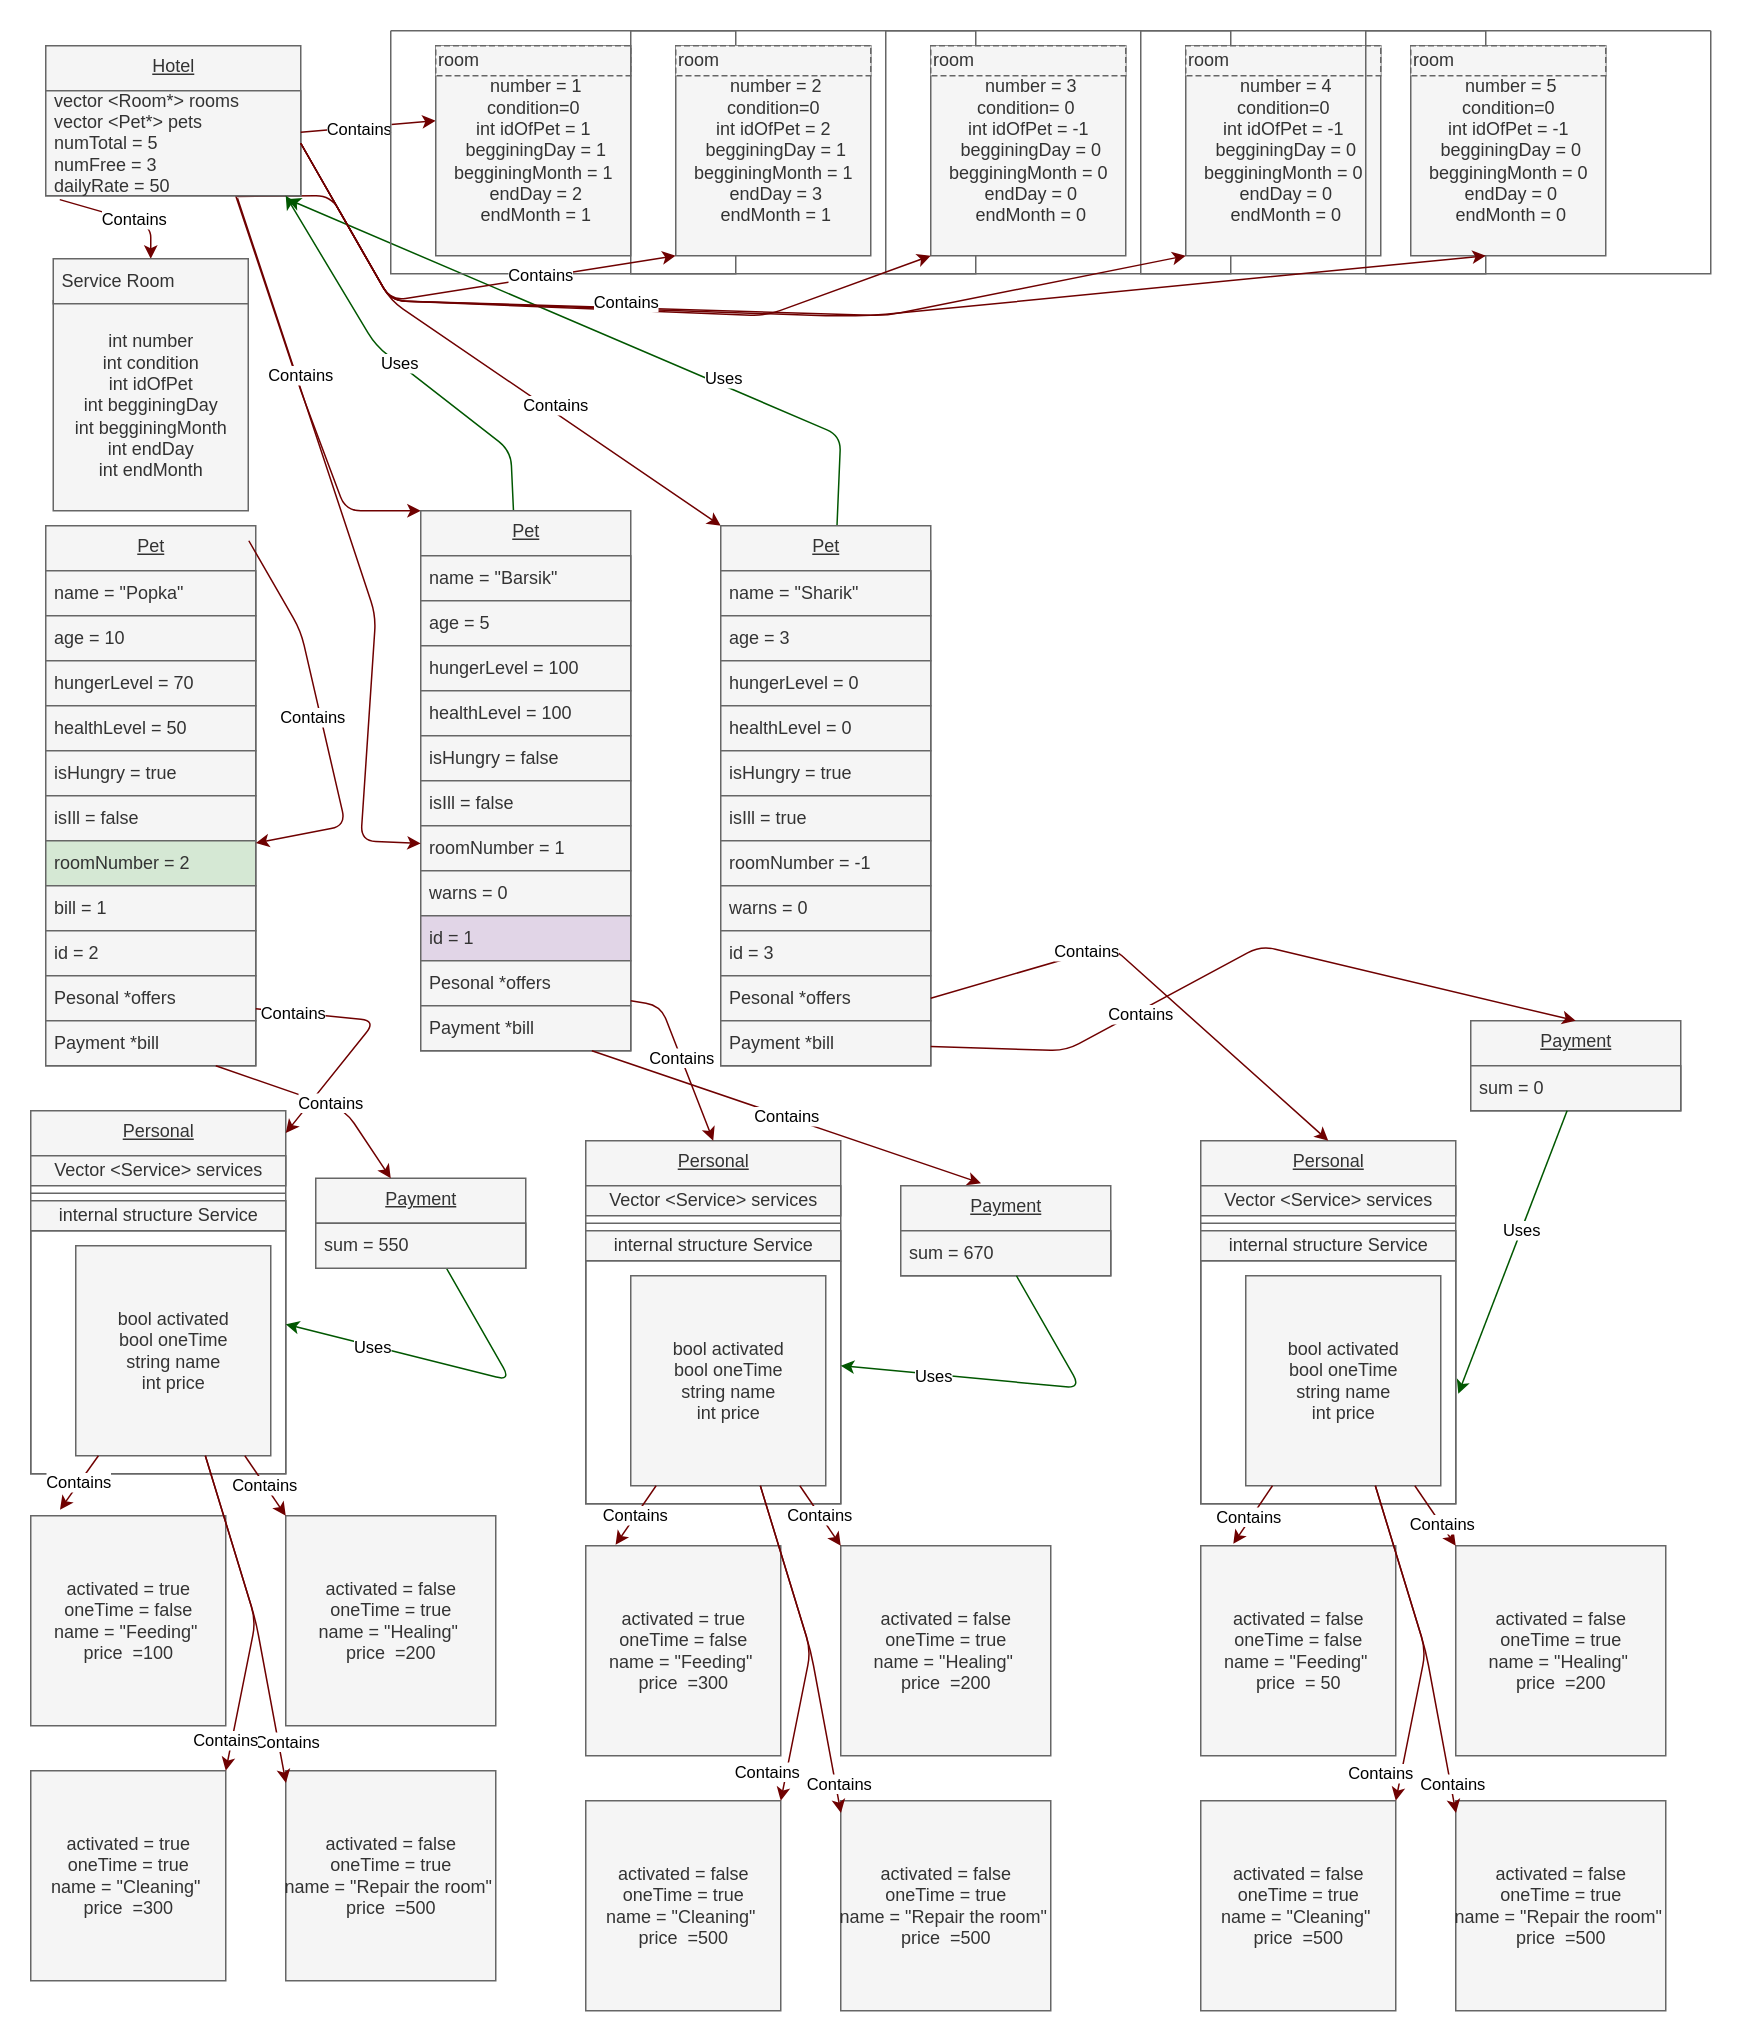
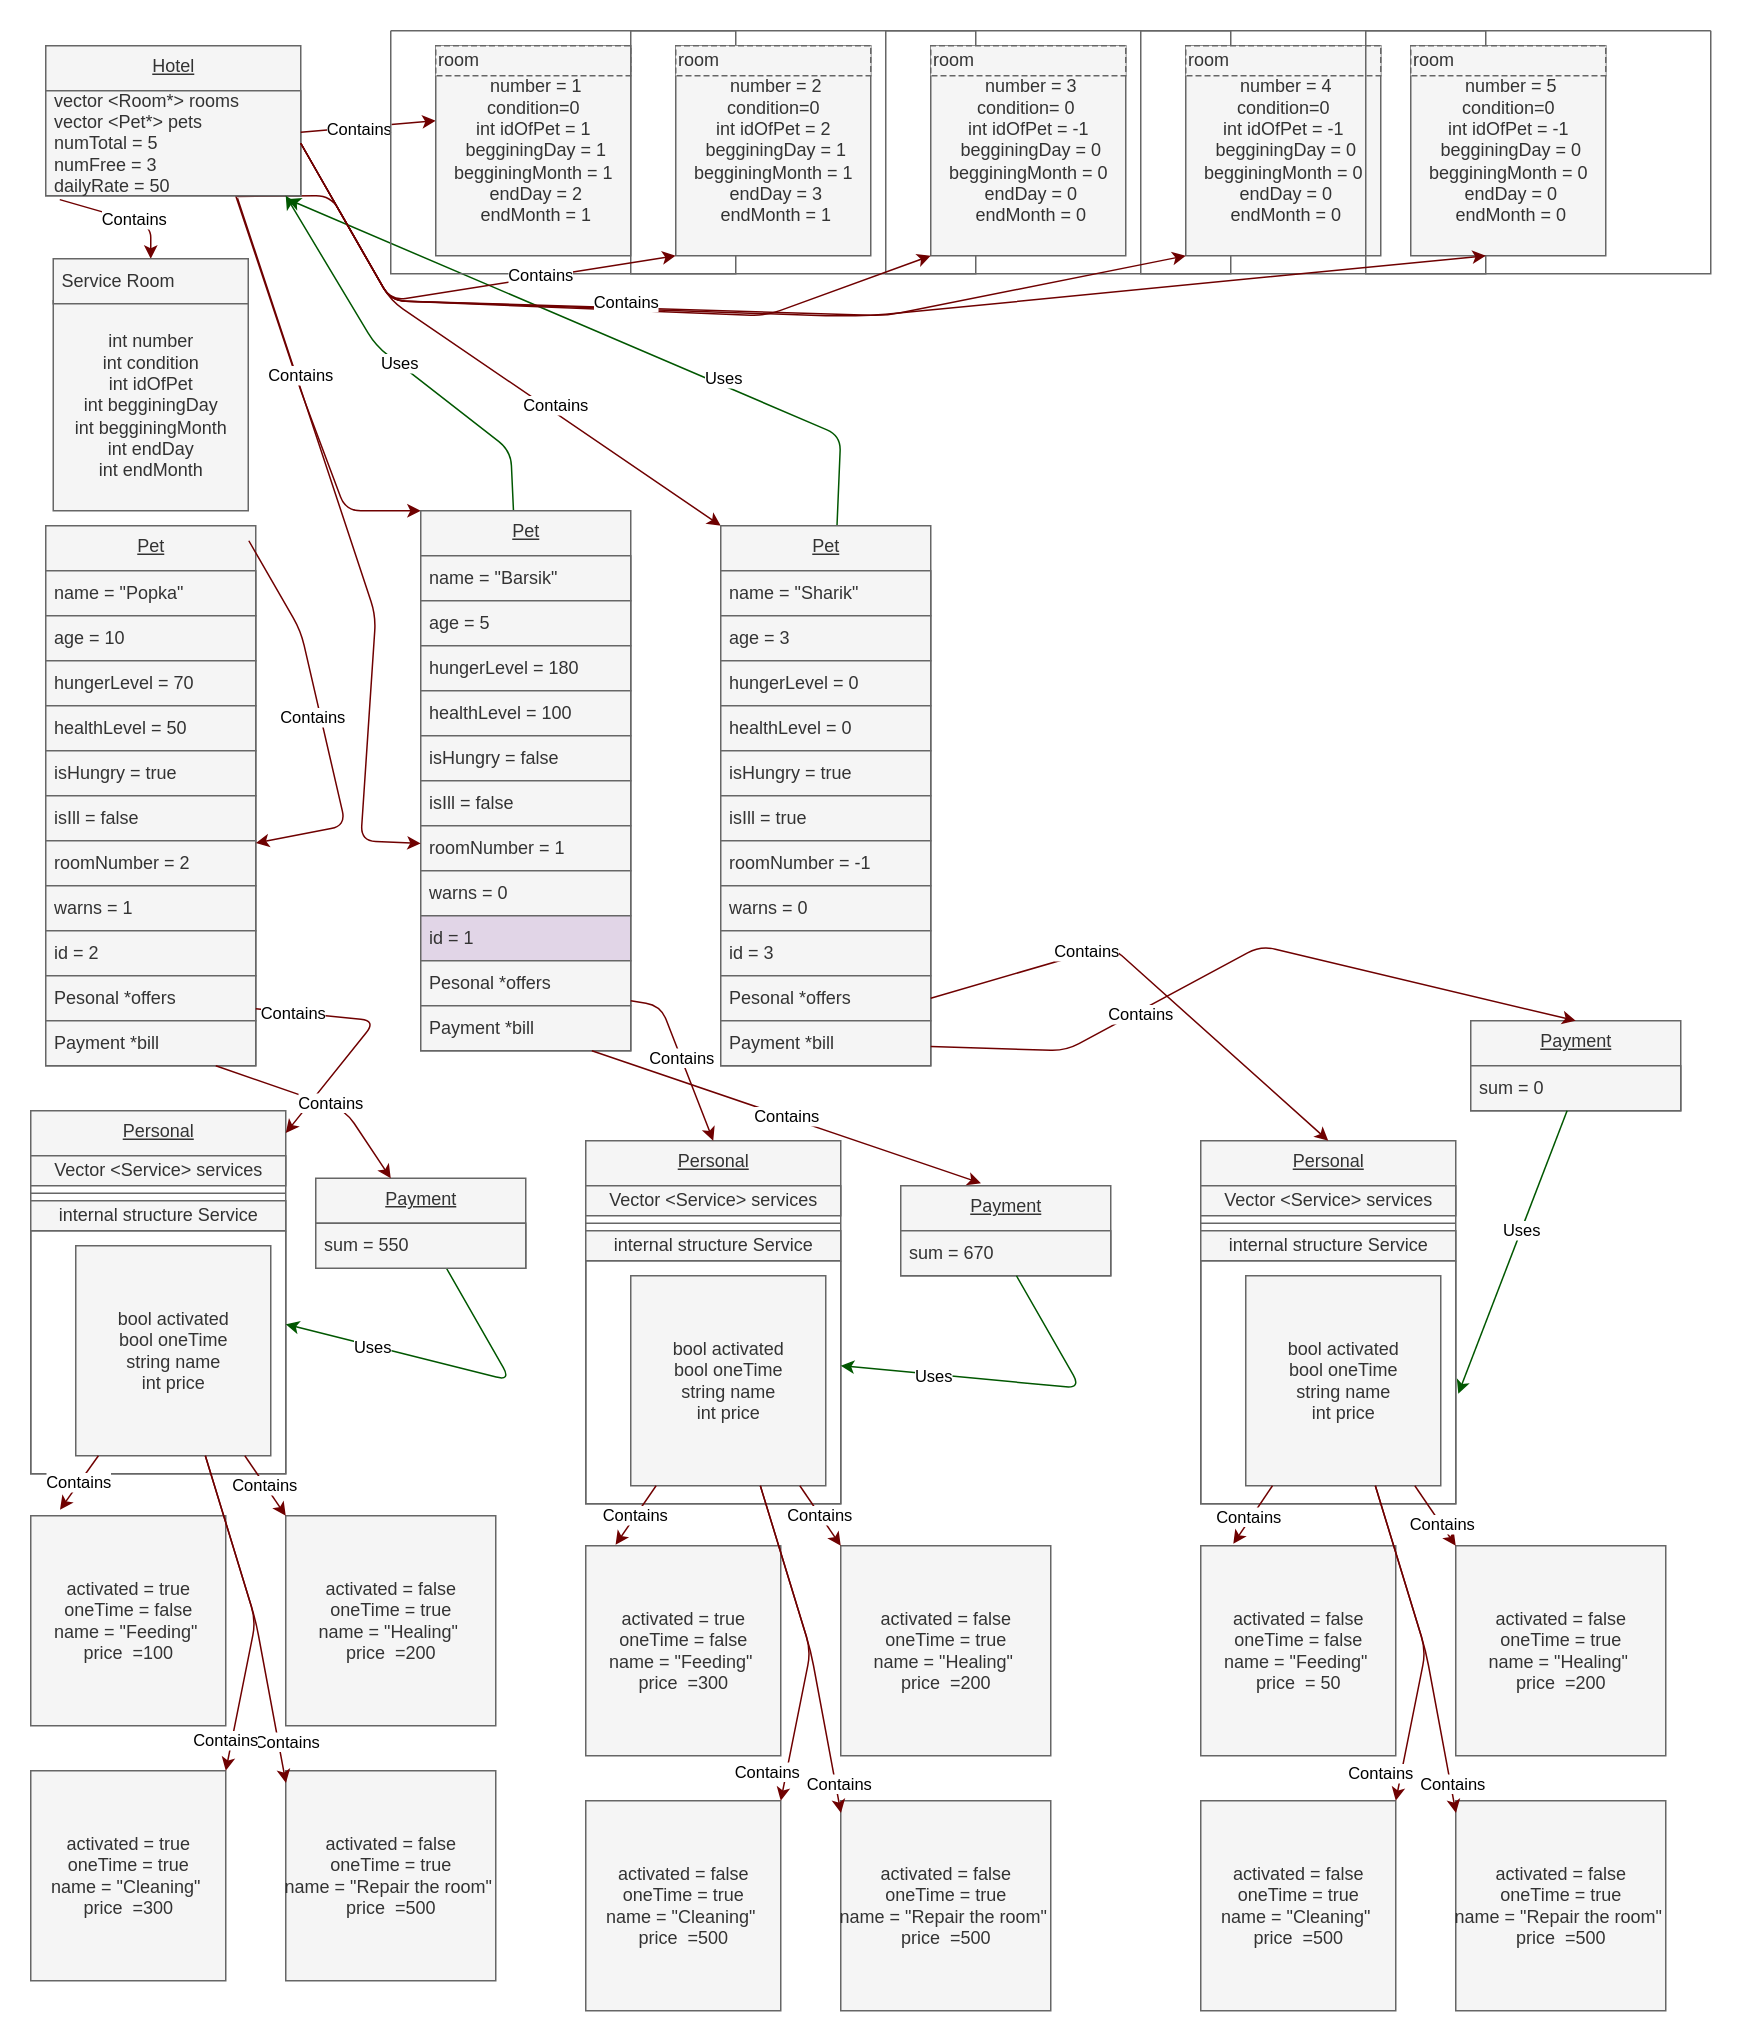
(508, 668) -> (508, 668)
(151, 863) -> (151, 863)
(83, 908) -> (95, 908)
